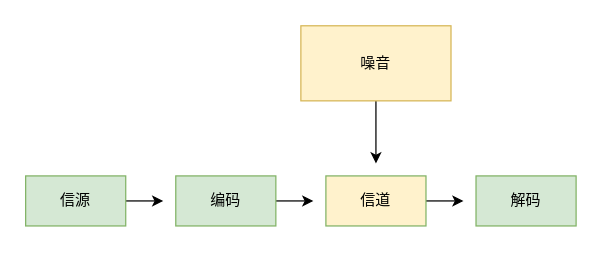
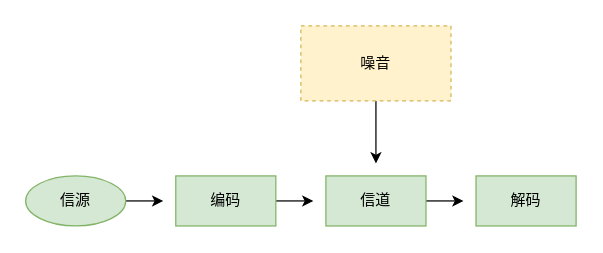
(376, 63) -> (376, 63)
(76, 201) -> (76, 201)
(376, 201) -> (376, 201)
